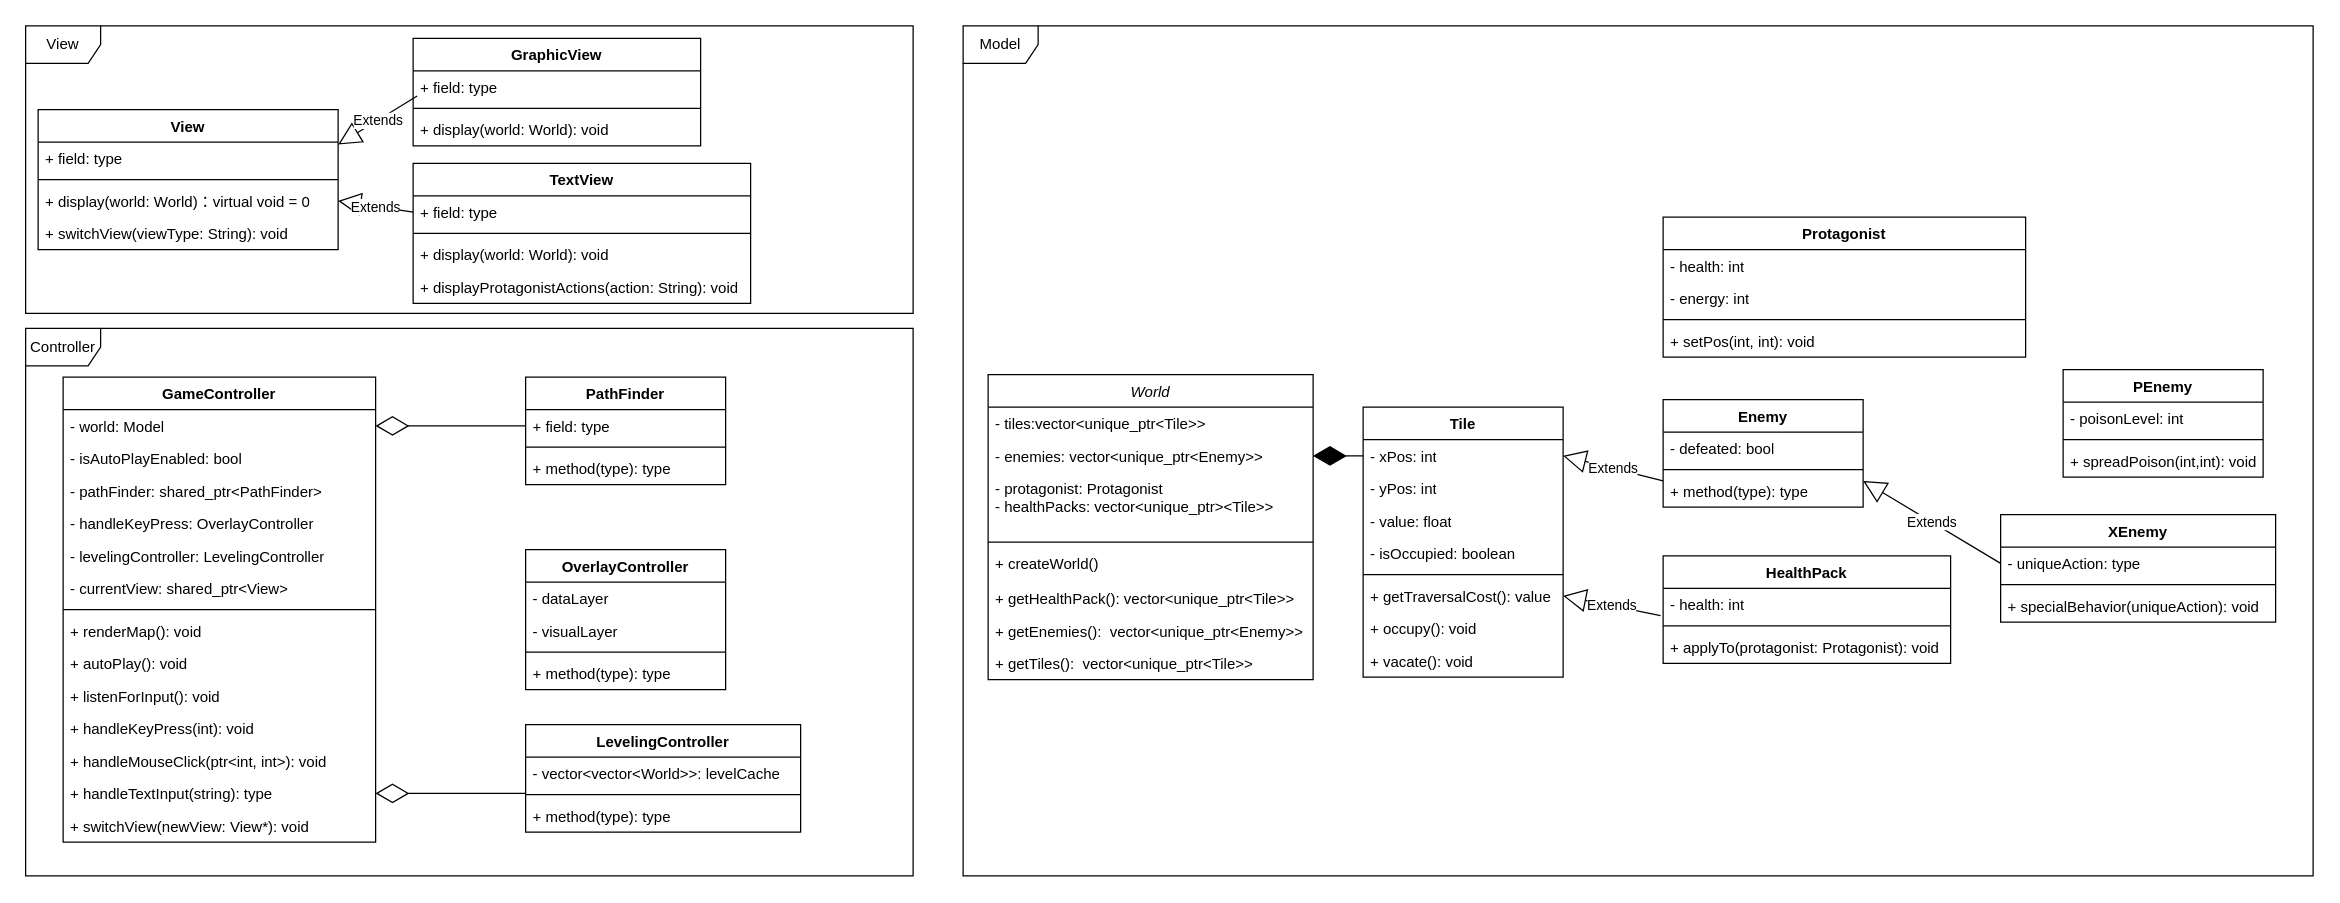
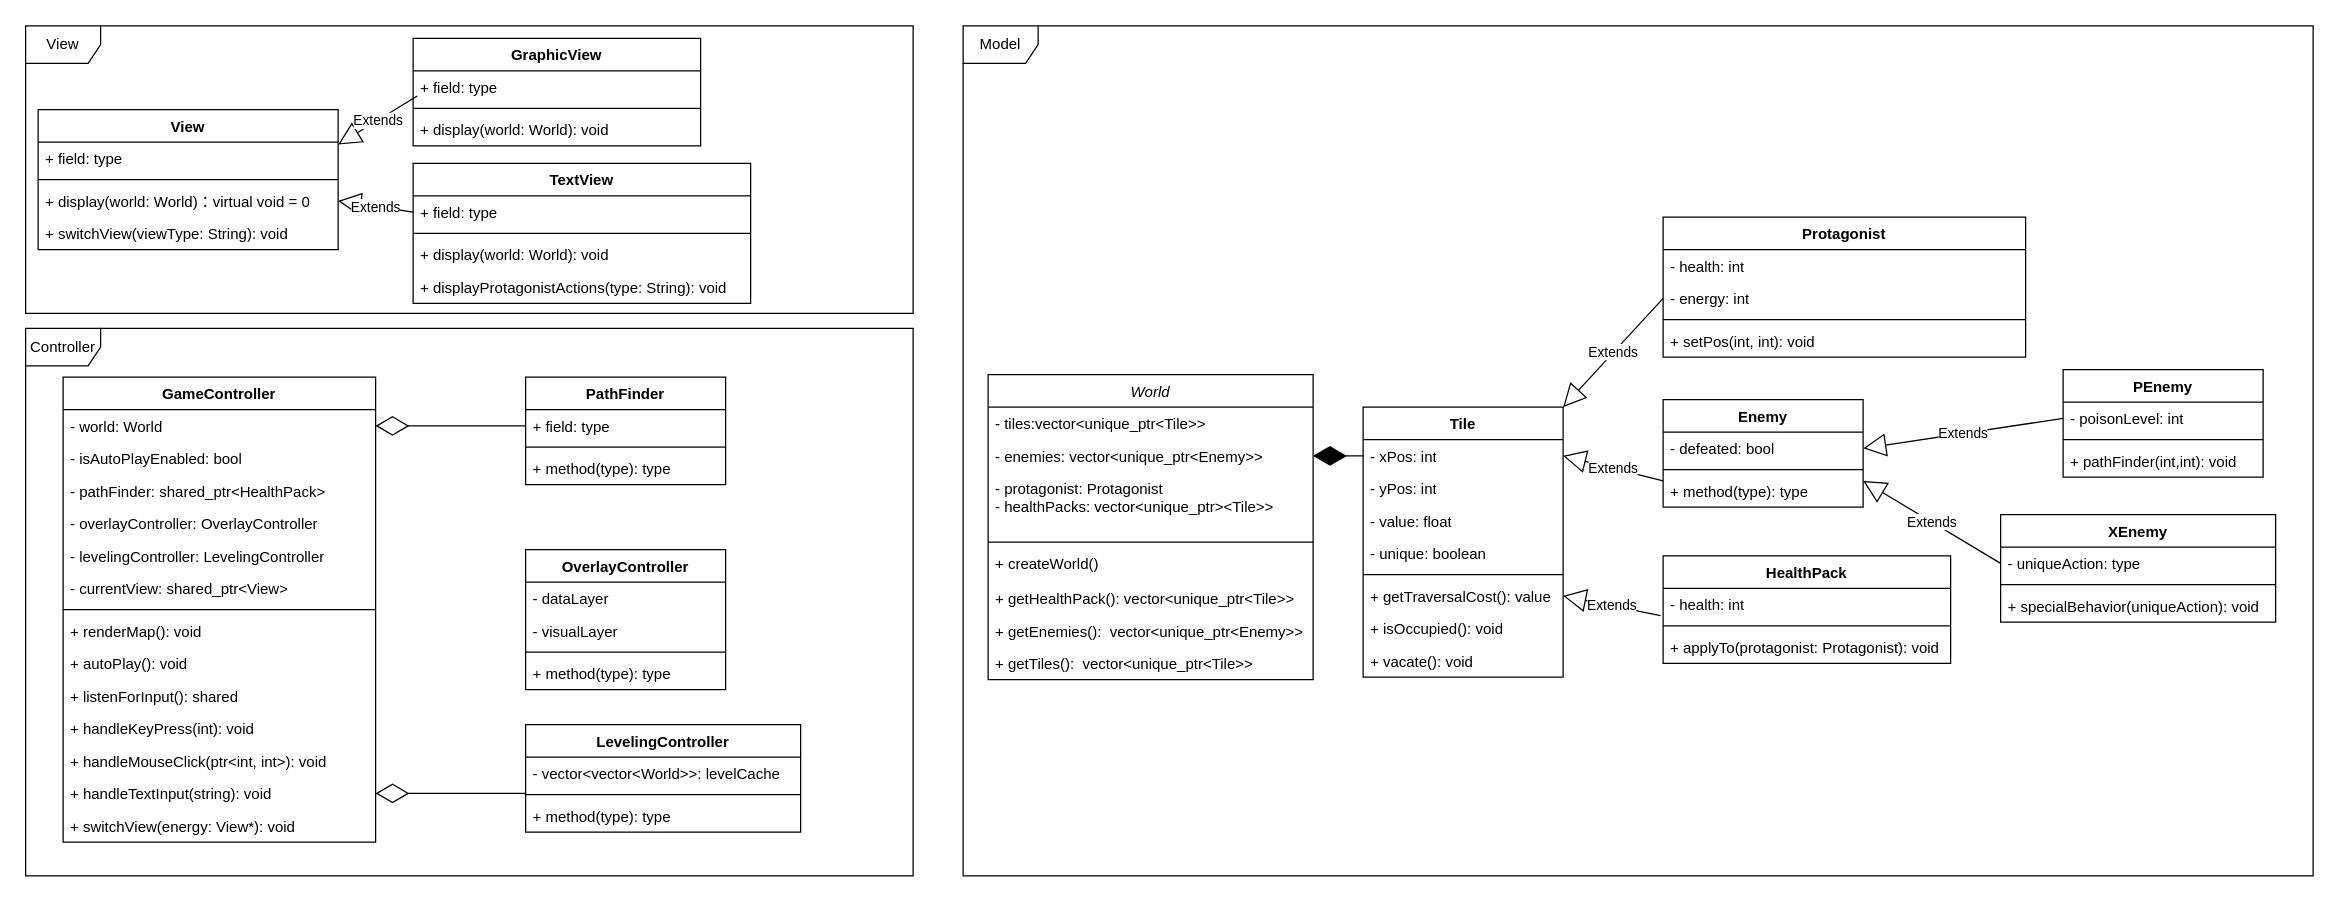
(583, 297) -> (583, 297)
none -> (1620, 345)
(120, 427) -> (120, 427)
none -> (1974, 432)
(2164, 471) -> (2164, 471)
(212, 492) -> (212, 492)
(204, 525) -> (213, 525)
(1447, 555) -> (1432, 555)
(1430, 630) -> (1443, 630)
(160, 697) -> (170, 697)
(191, 795) -> (189, 795)
(194, 827) -> (192, 827)
